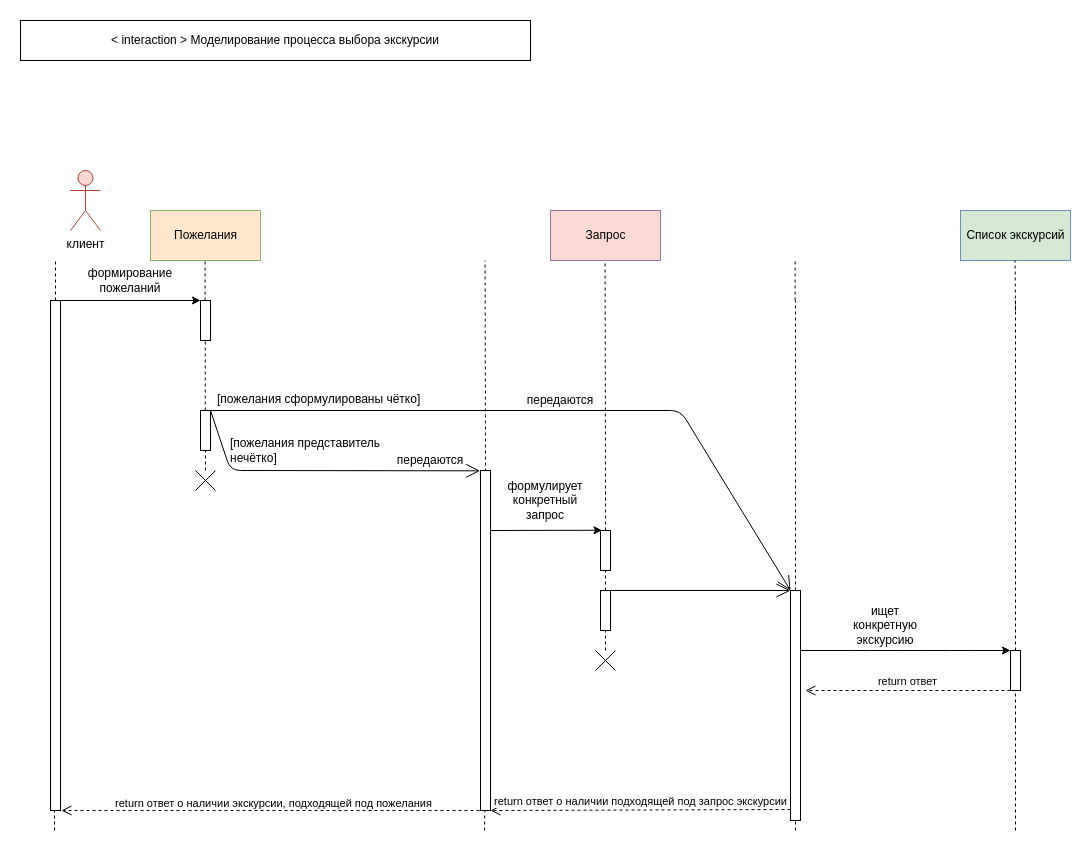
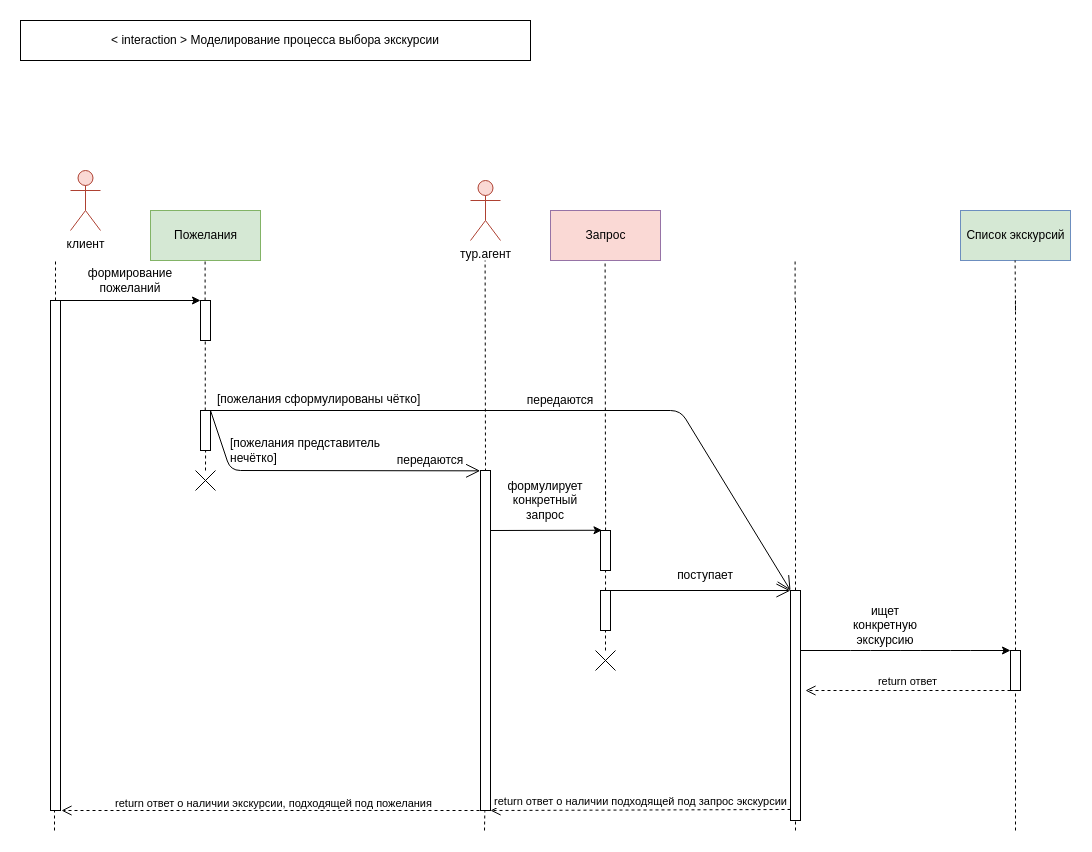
none -> (486, 211)
(206, 236) -> (206, 236)
none -> (706, 576)
